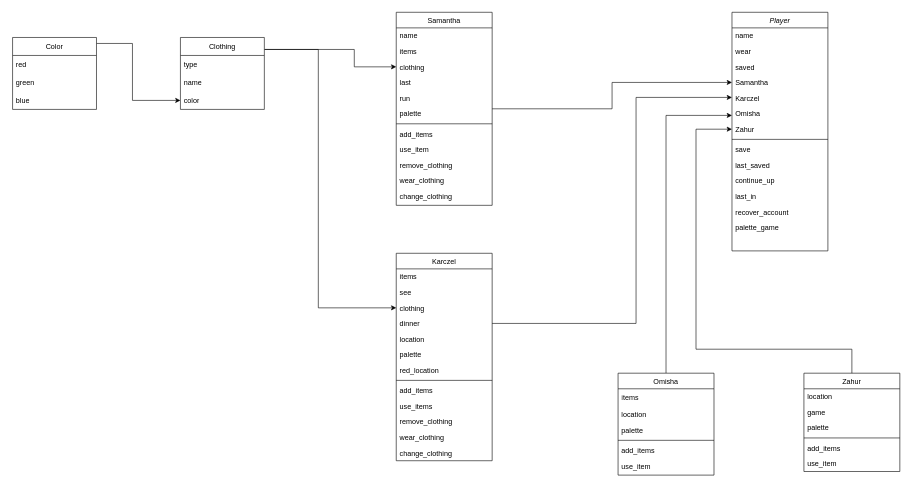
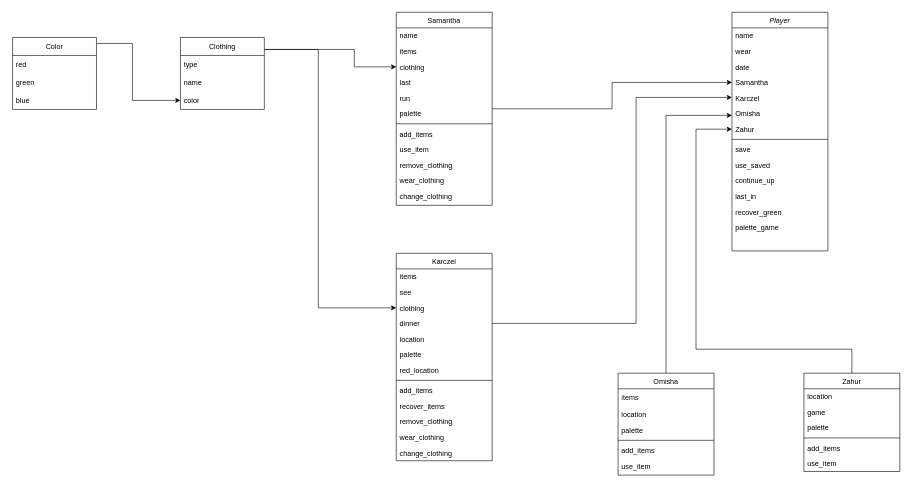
(746, 67) -> (744, 67)
(755, 166) -> (754, 166)
(766, 212) -> (762, 212)
(417, 407) -> (425, 407)
